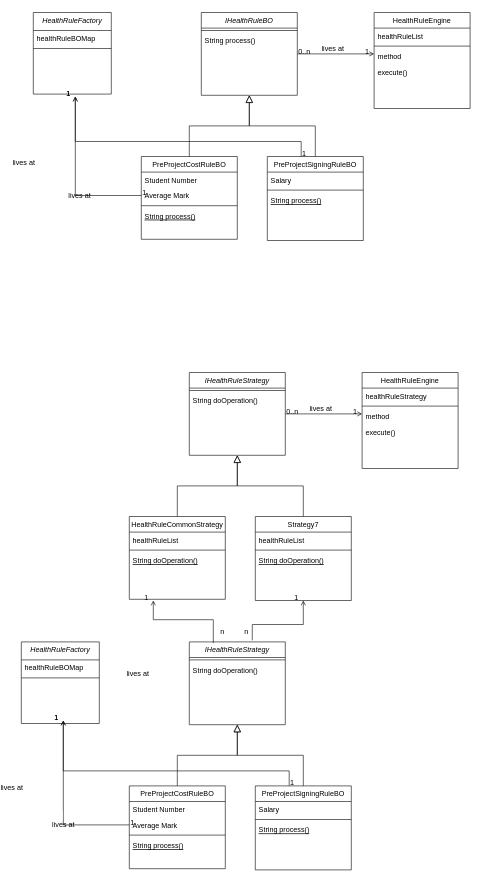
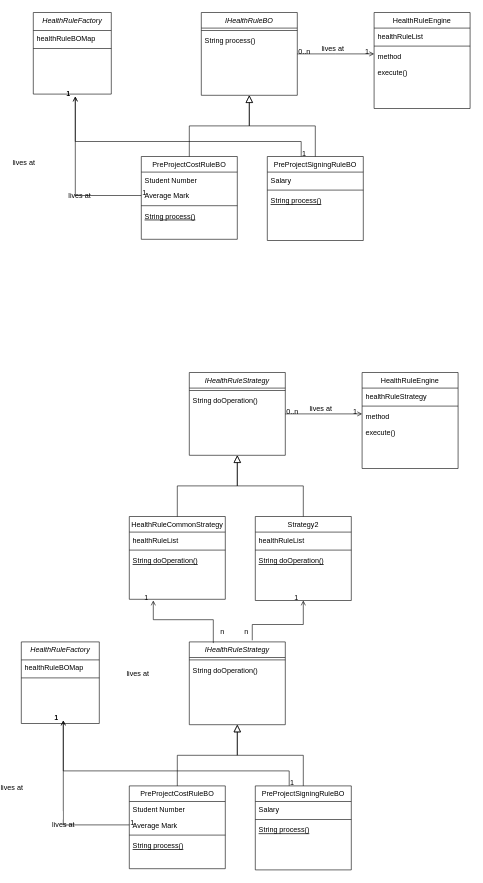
(303, 524) -> (303, 524)
